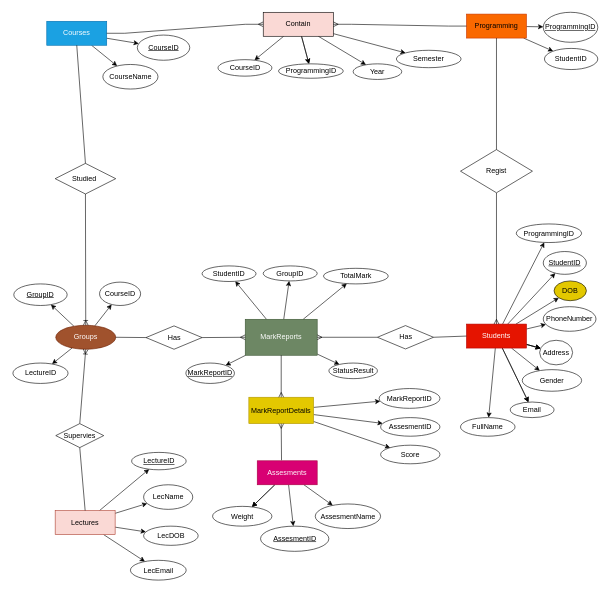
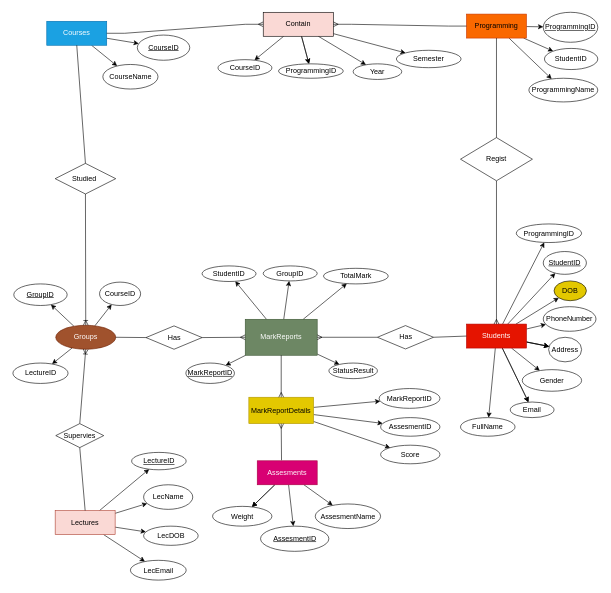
none -> (534, 62)
none -> (563, 90)
(497, 171) -> (497, 159)
(556, 353) -> (565, 350)
